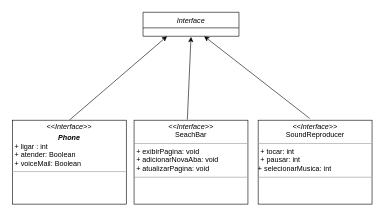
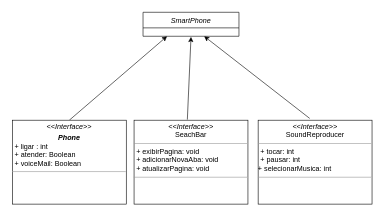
(191, 20) -> (191, 20)
